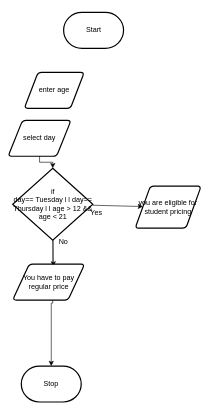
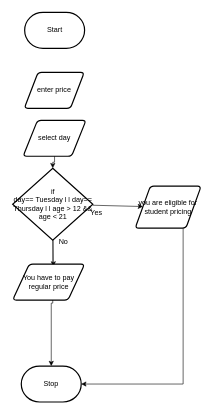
(94, 30) -> (55, 30)
(54, 90) -> (54, 90)
(40, 138) -> (55, 138)
none -> (86, 384)
